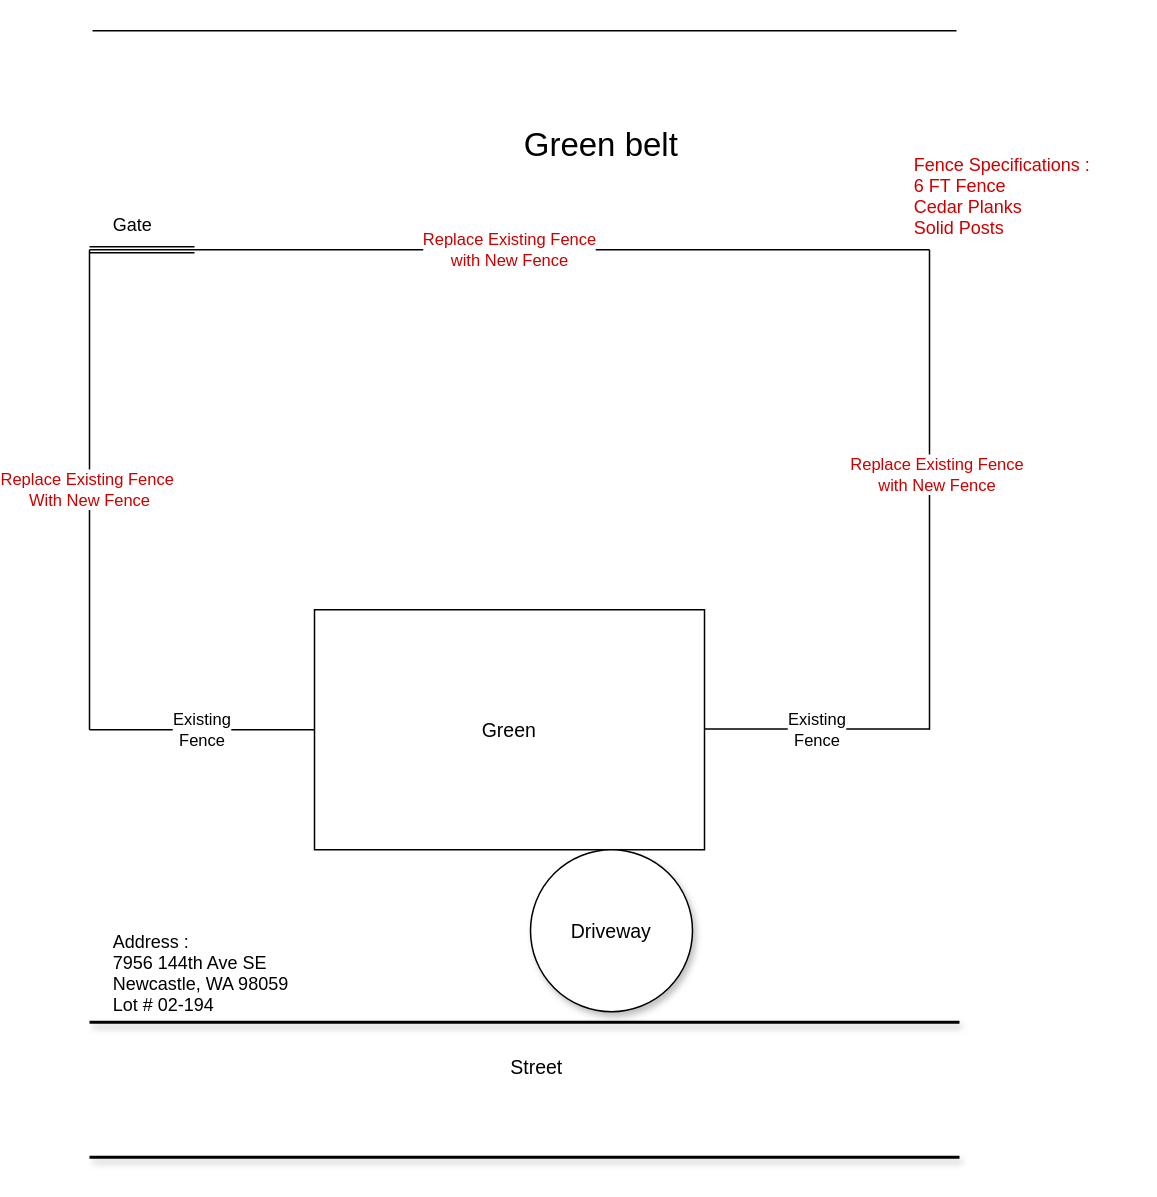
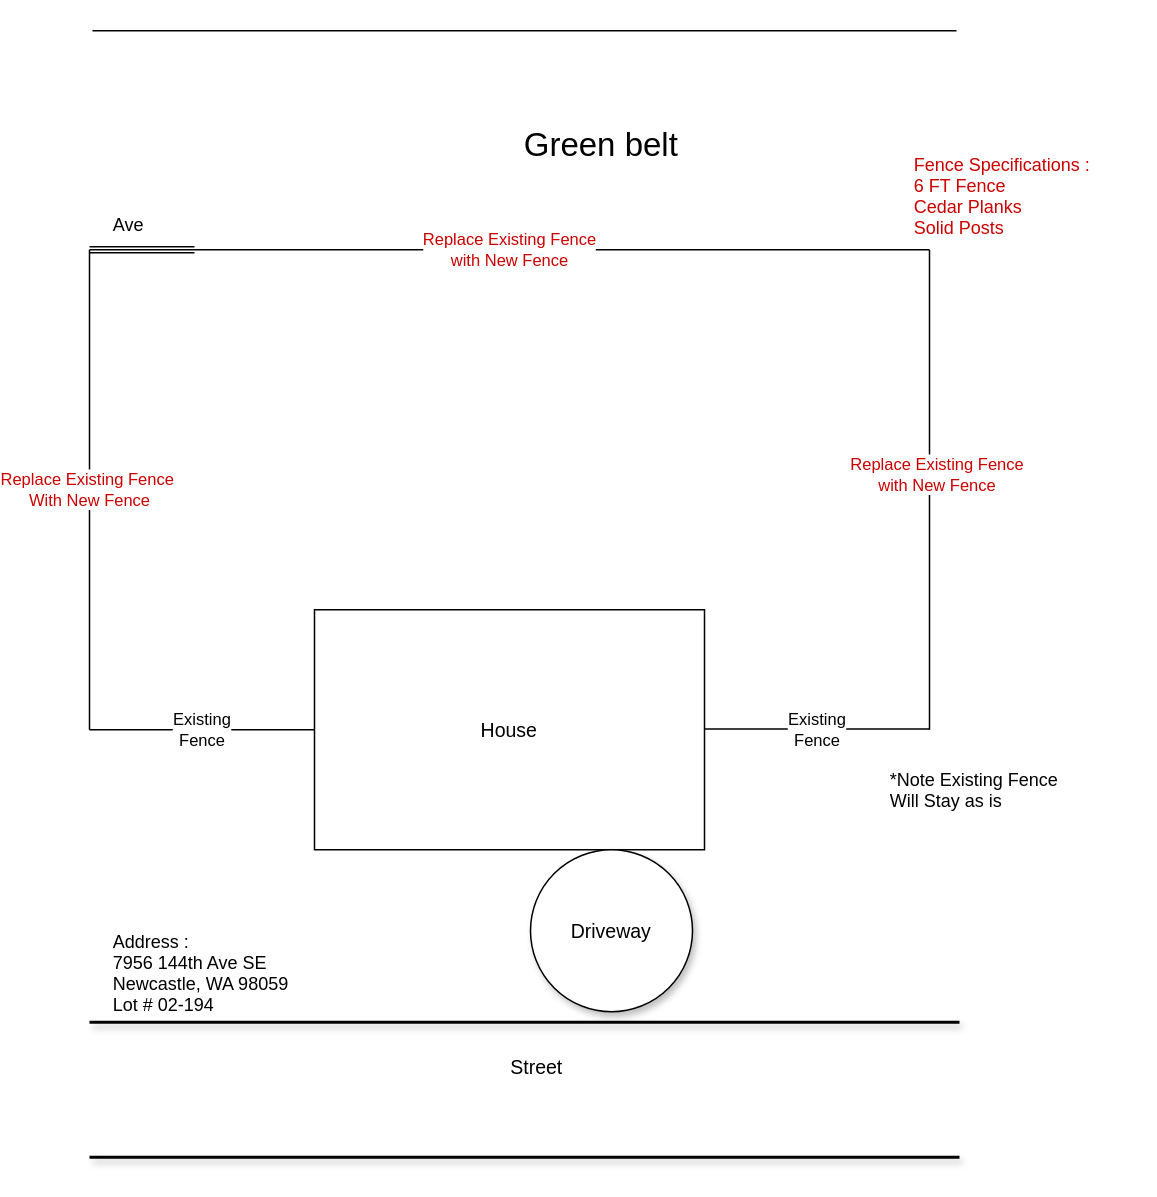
(133, 225) -> (128, 225)
(509, 730) -> (509, 730)
none -> (1003, 805)
